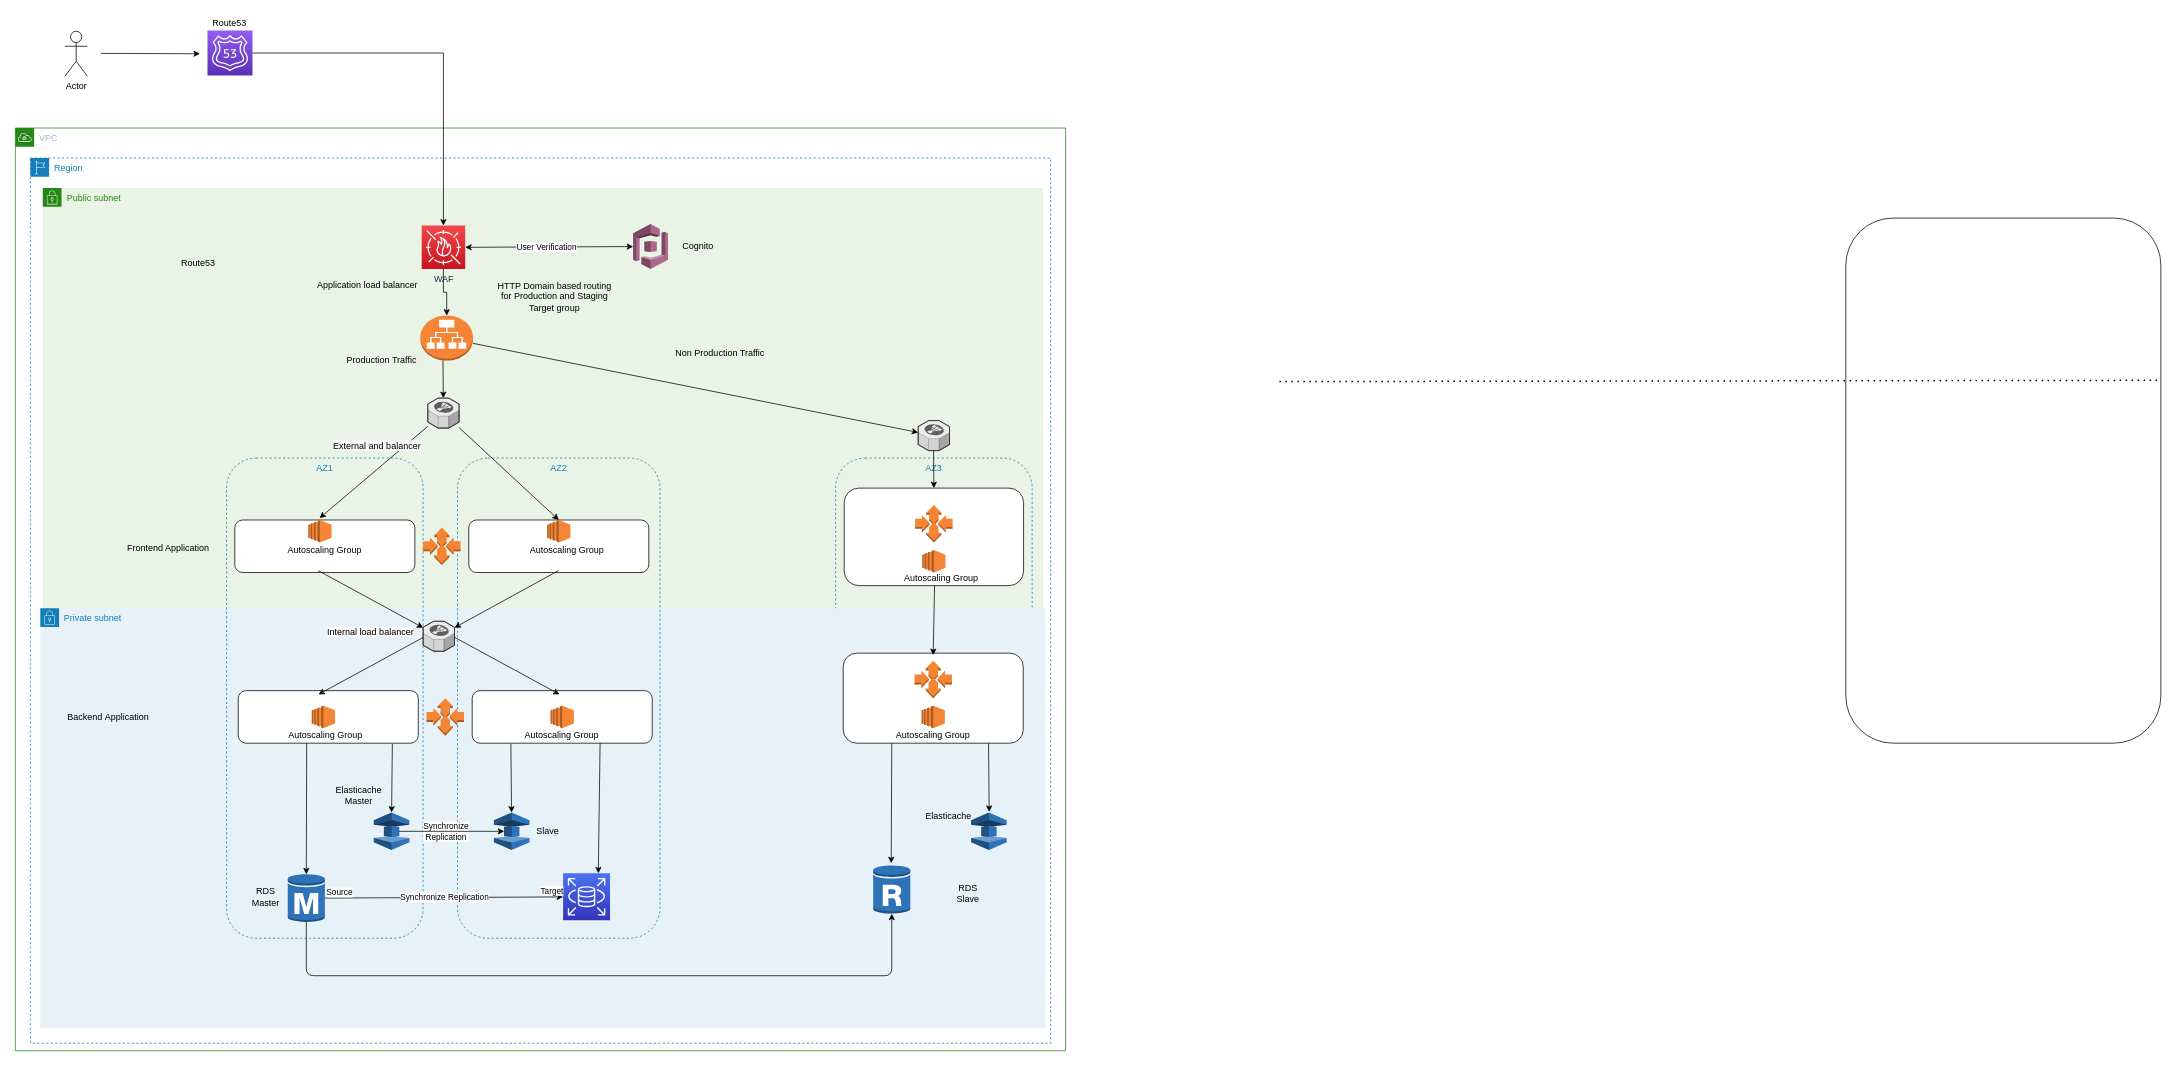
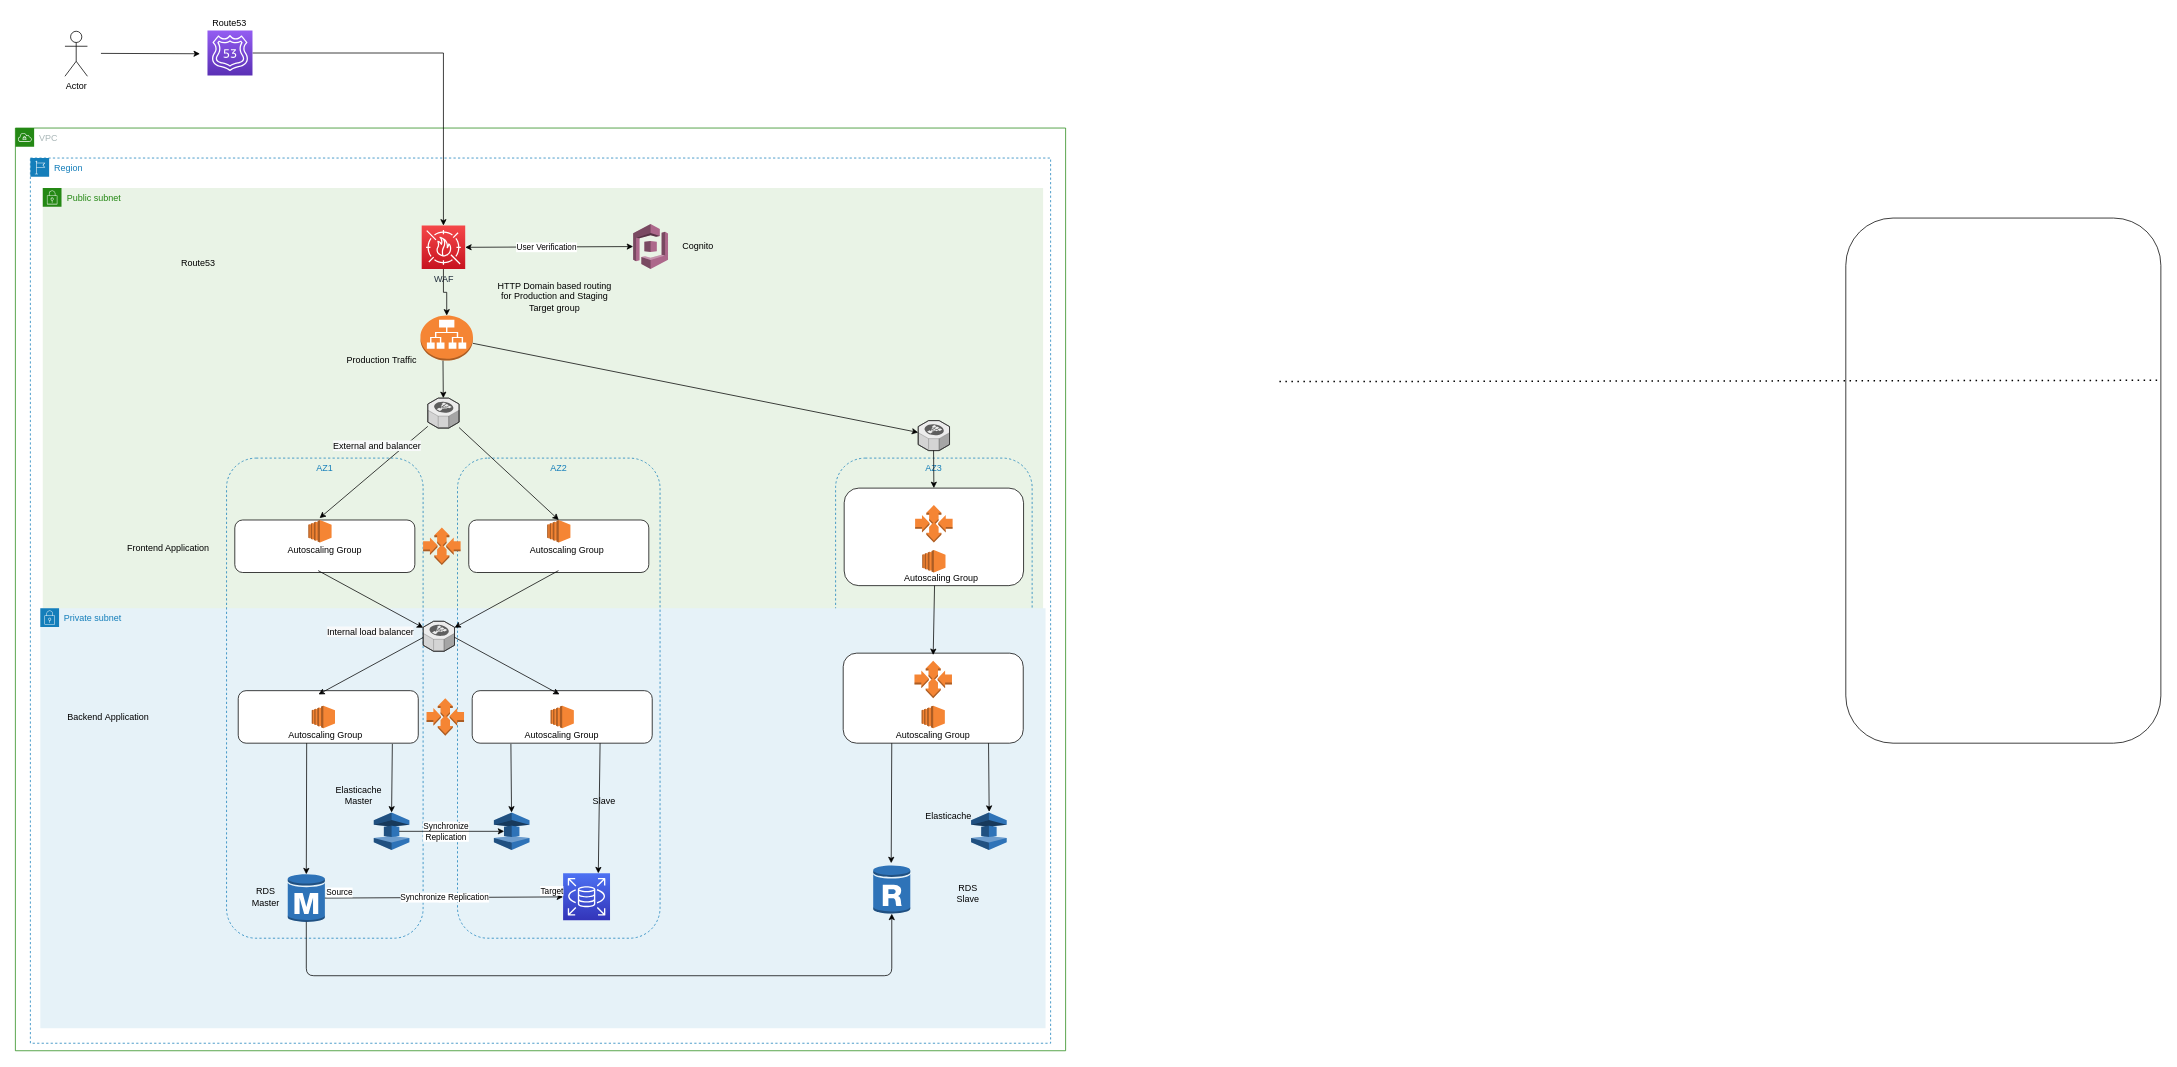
(367, 285) -> none
(719, 353) -> none
(548, 831) -> (604, 801)
